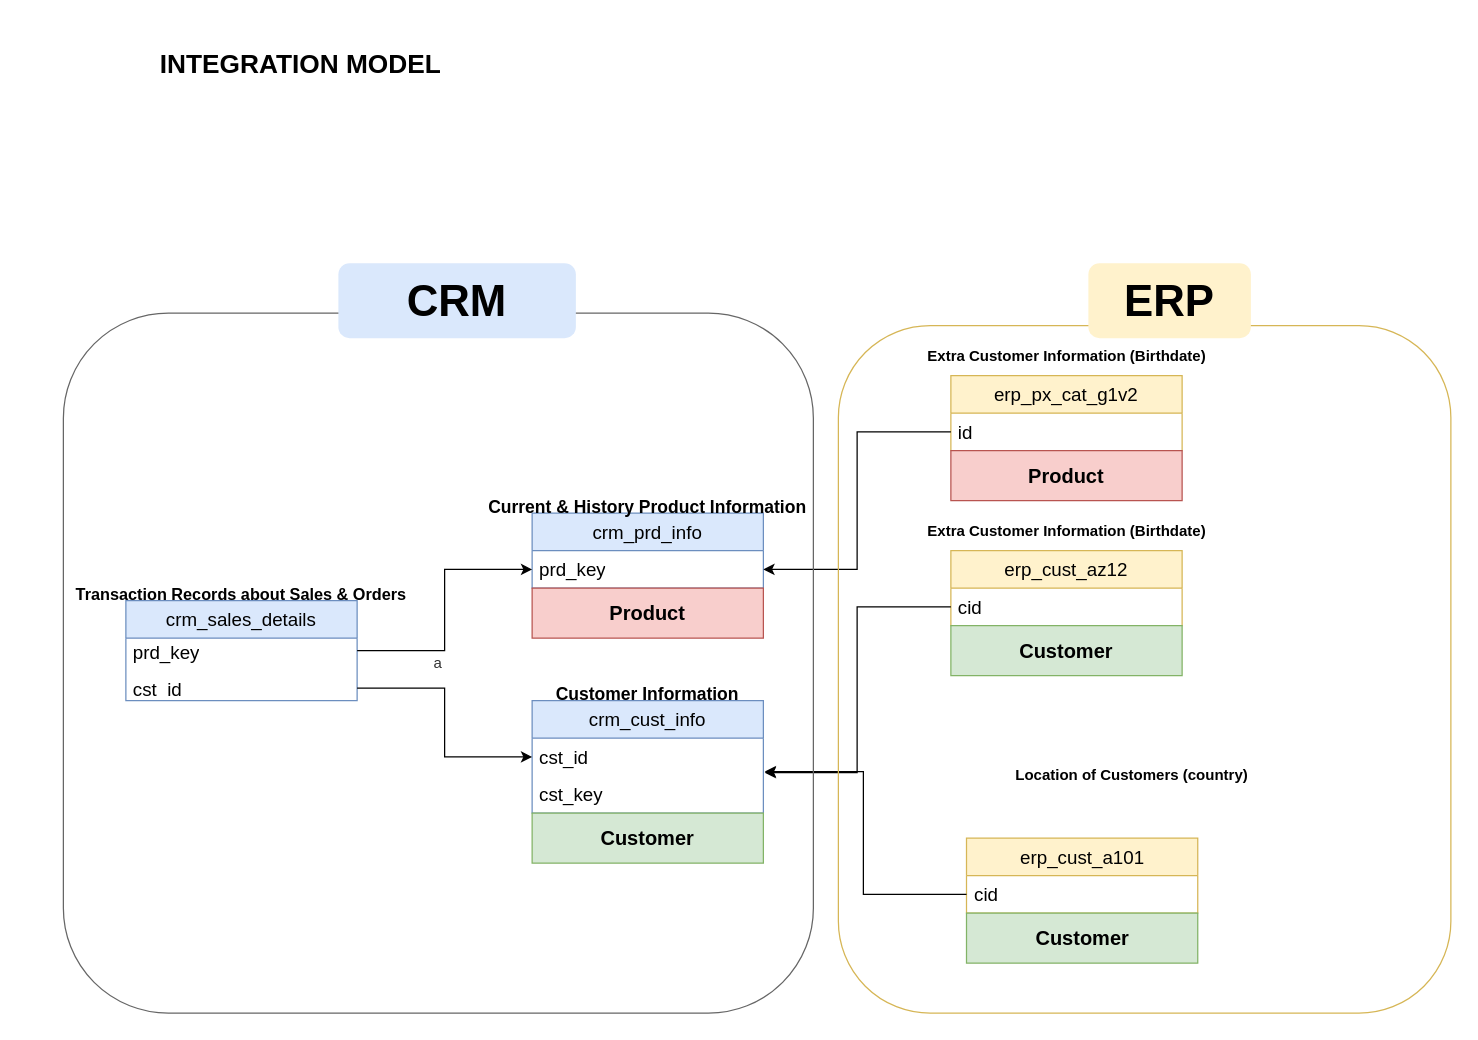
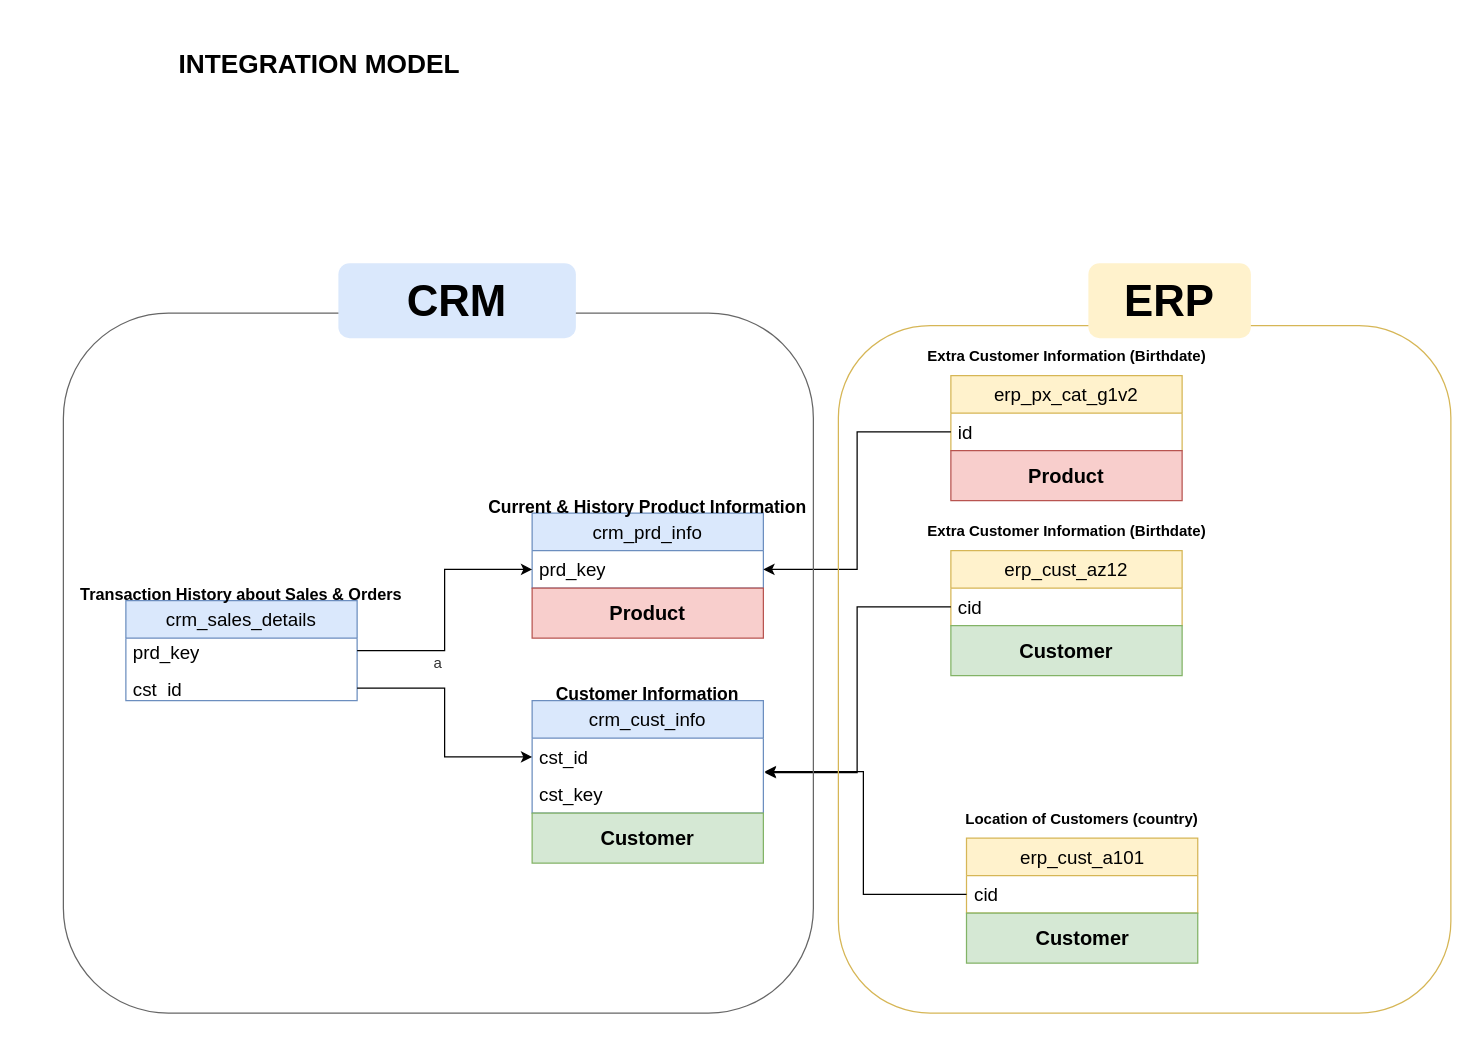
(301, 63) -> (319, 63)
(241, 594) -> (241, 594)
(1132, 776) -> (1082, 819)
